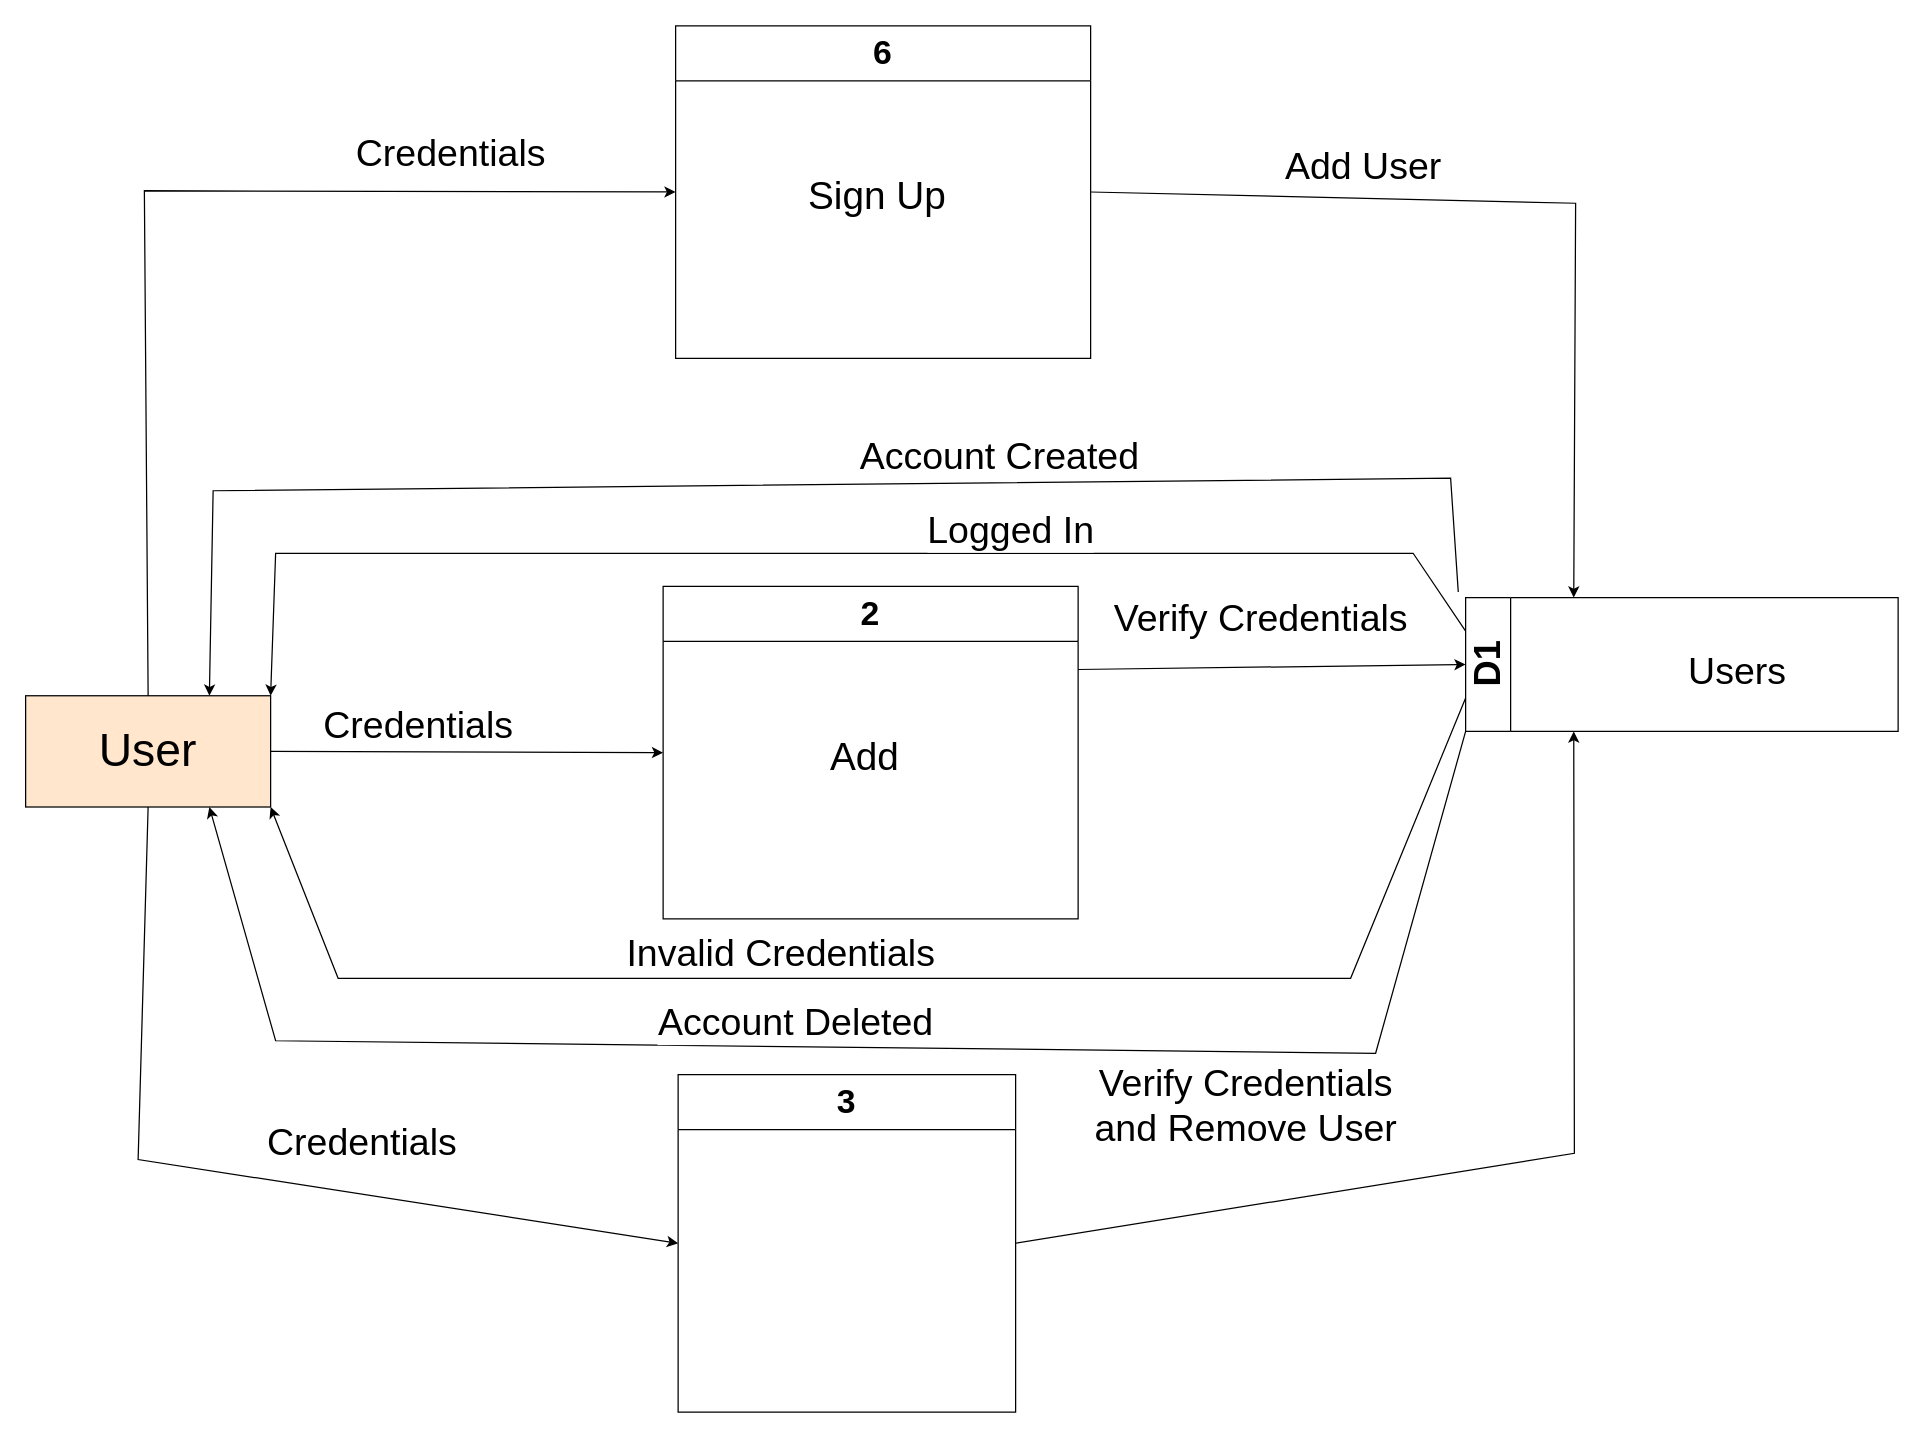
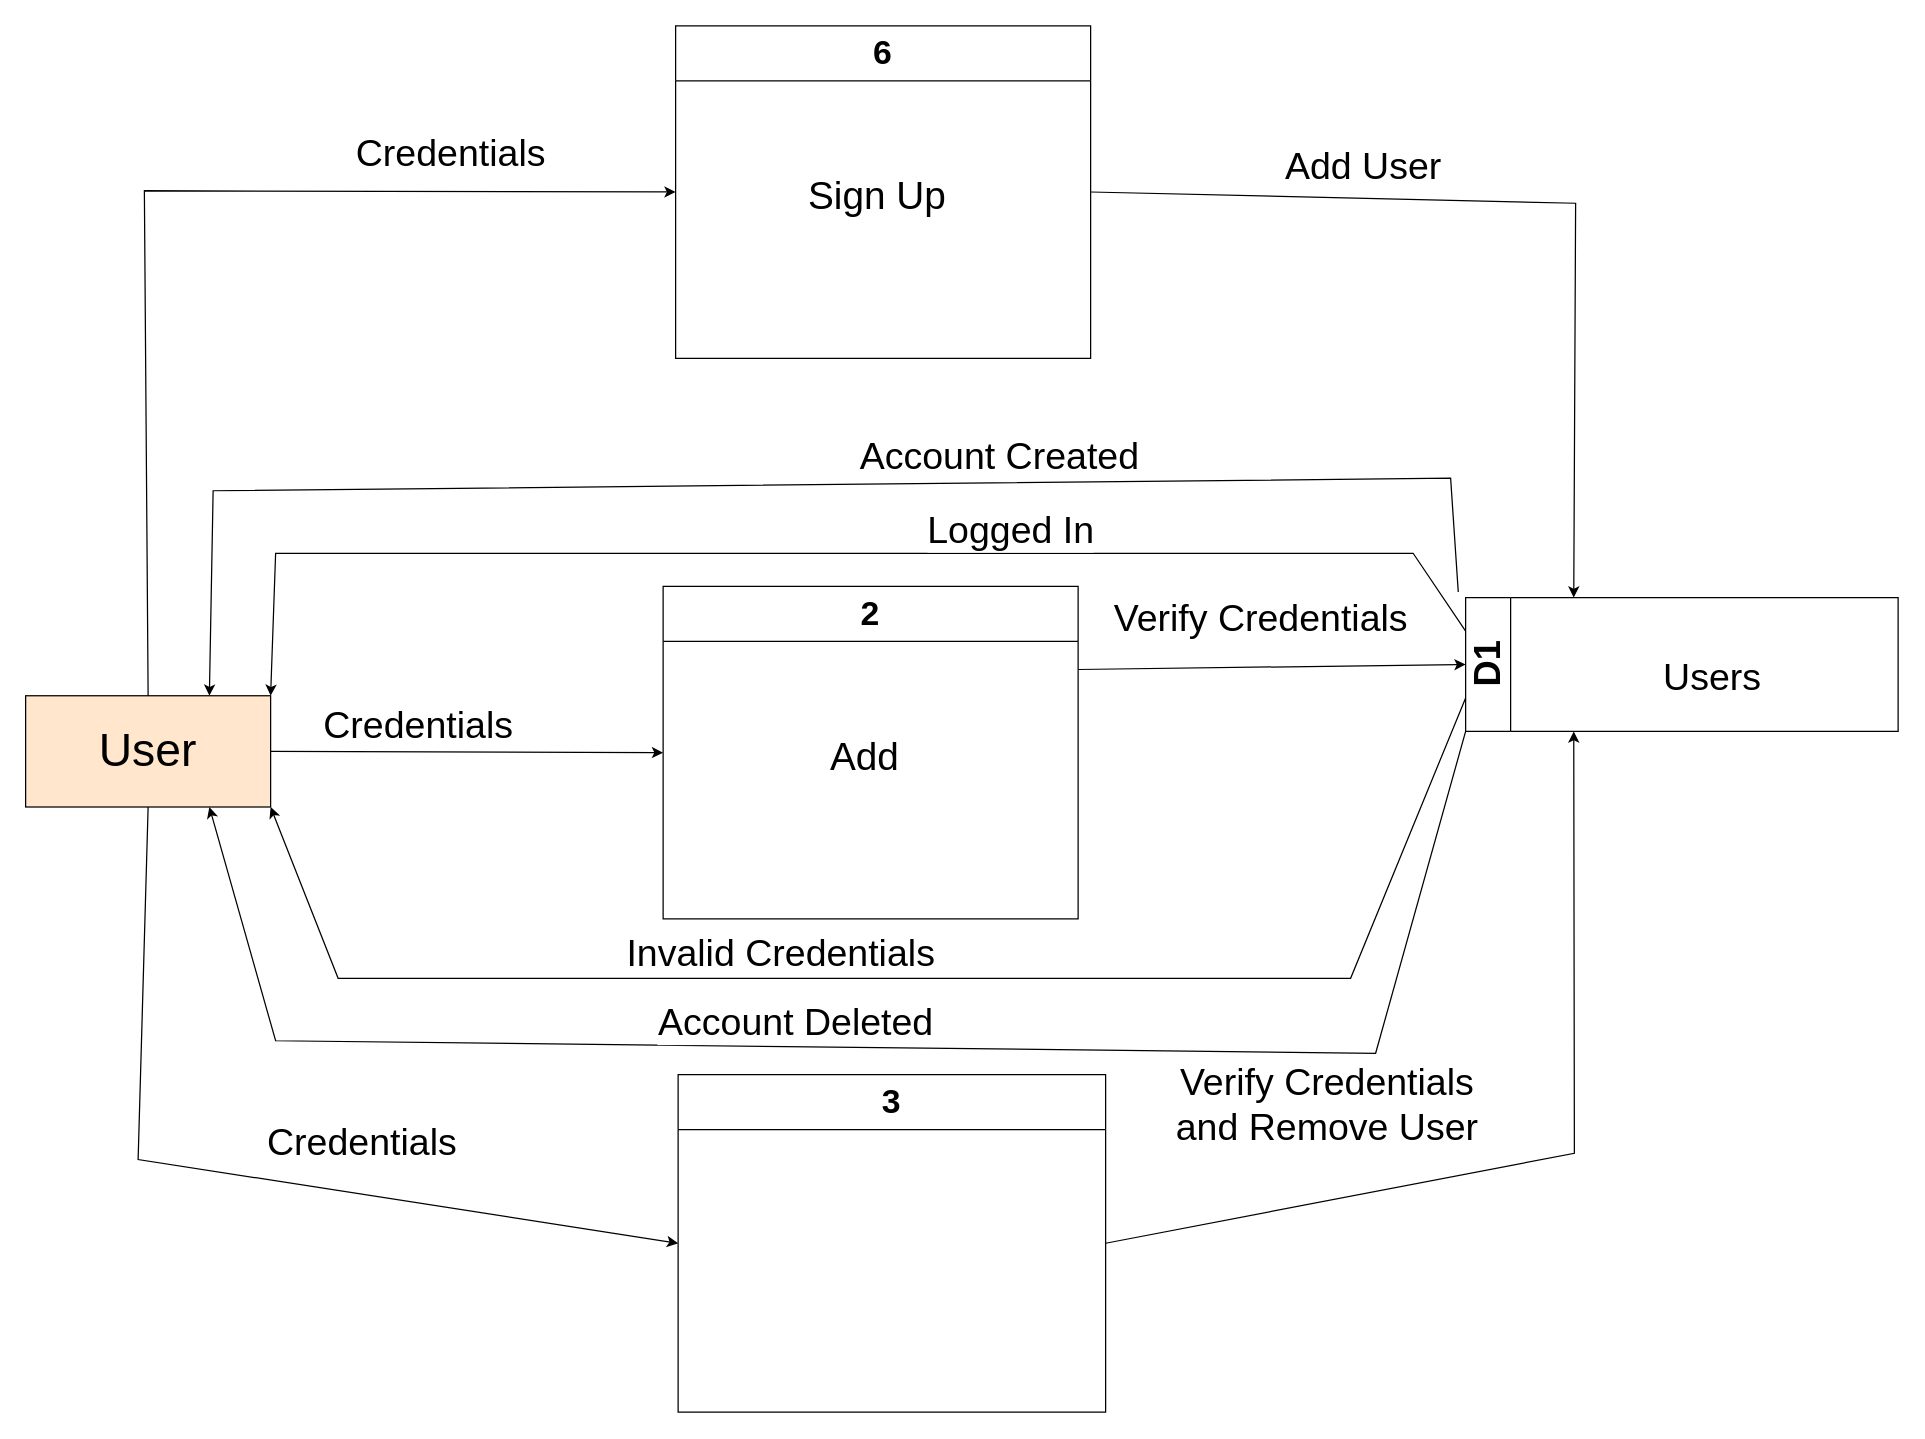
(1732, 670) -> (1707, 676)
(847, 1243) -> (892, 1243)
